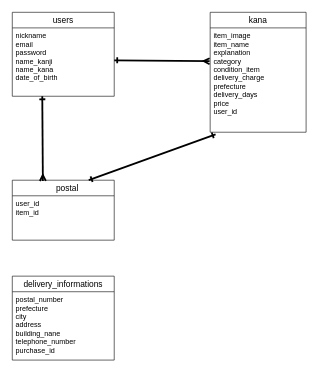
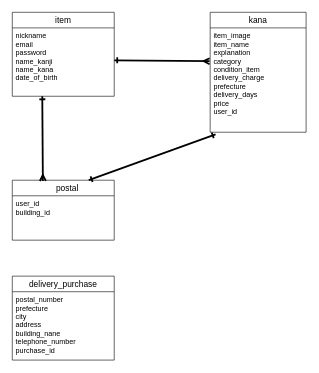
(63, 21) -> (63, 21)
(29, 204) -> (29, 204)
(63, 285) -> (63, 285)
